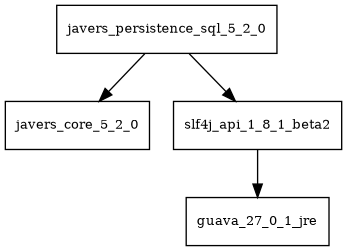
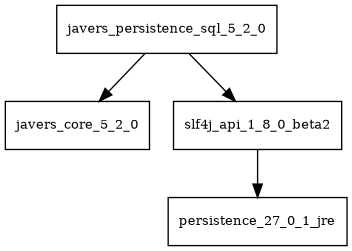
(258, 125) -> (258, 125)
(258, 222) -> (258, 222)
